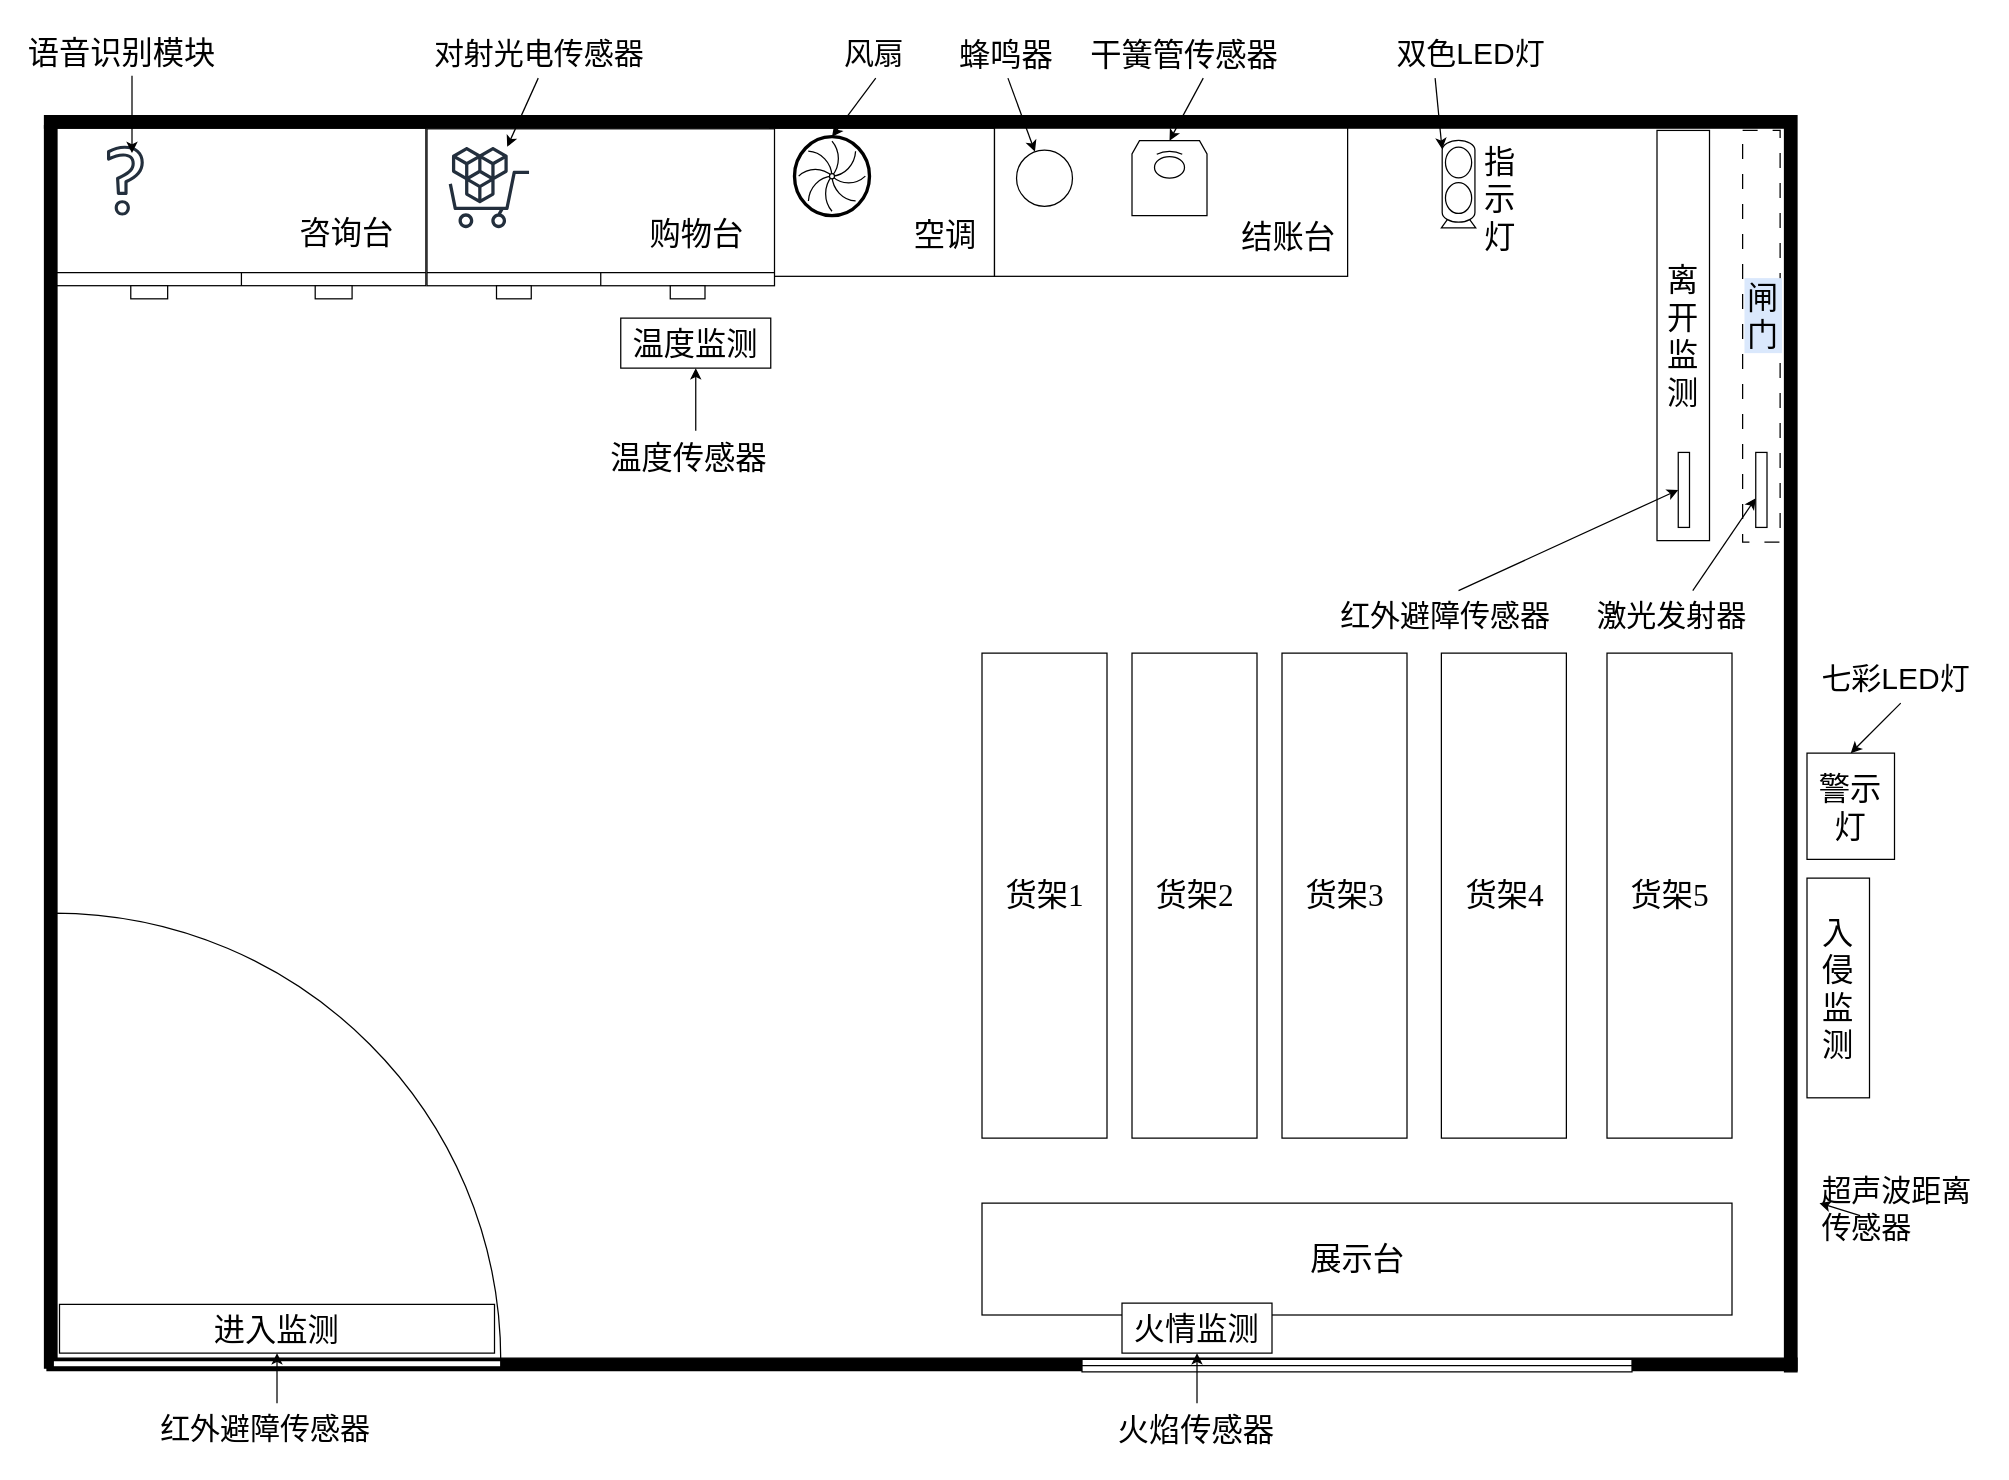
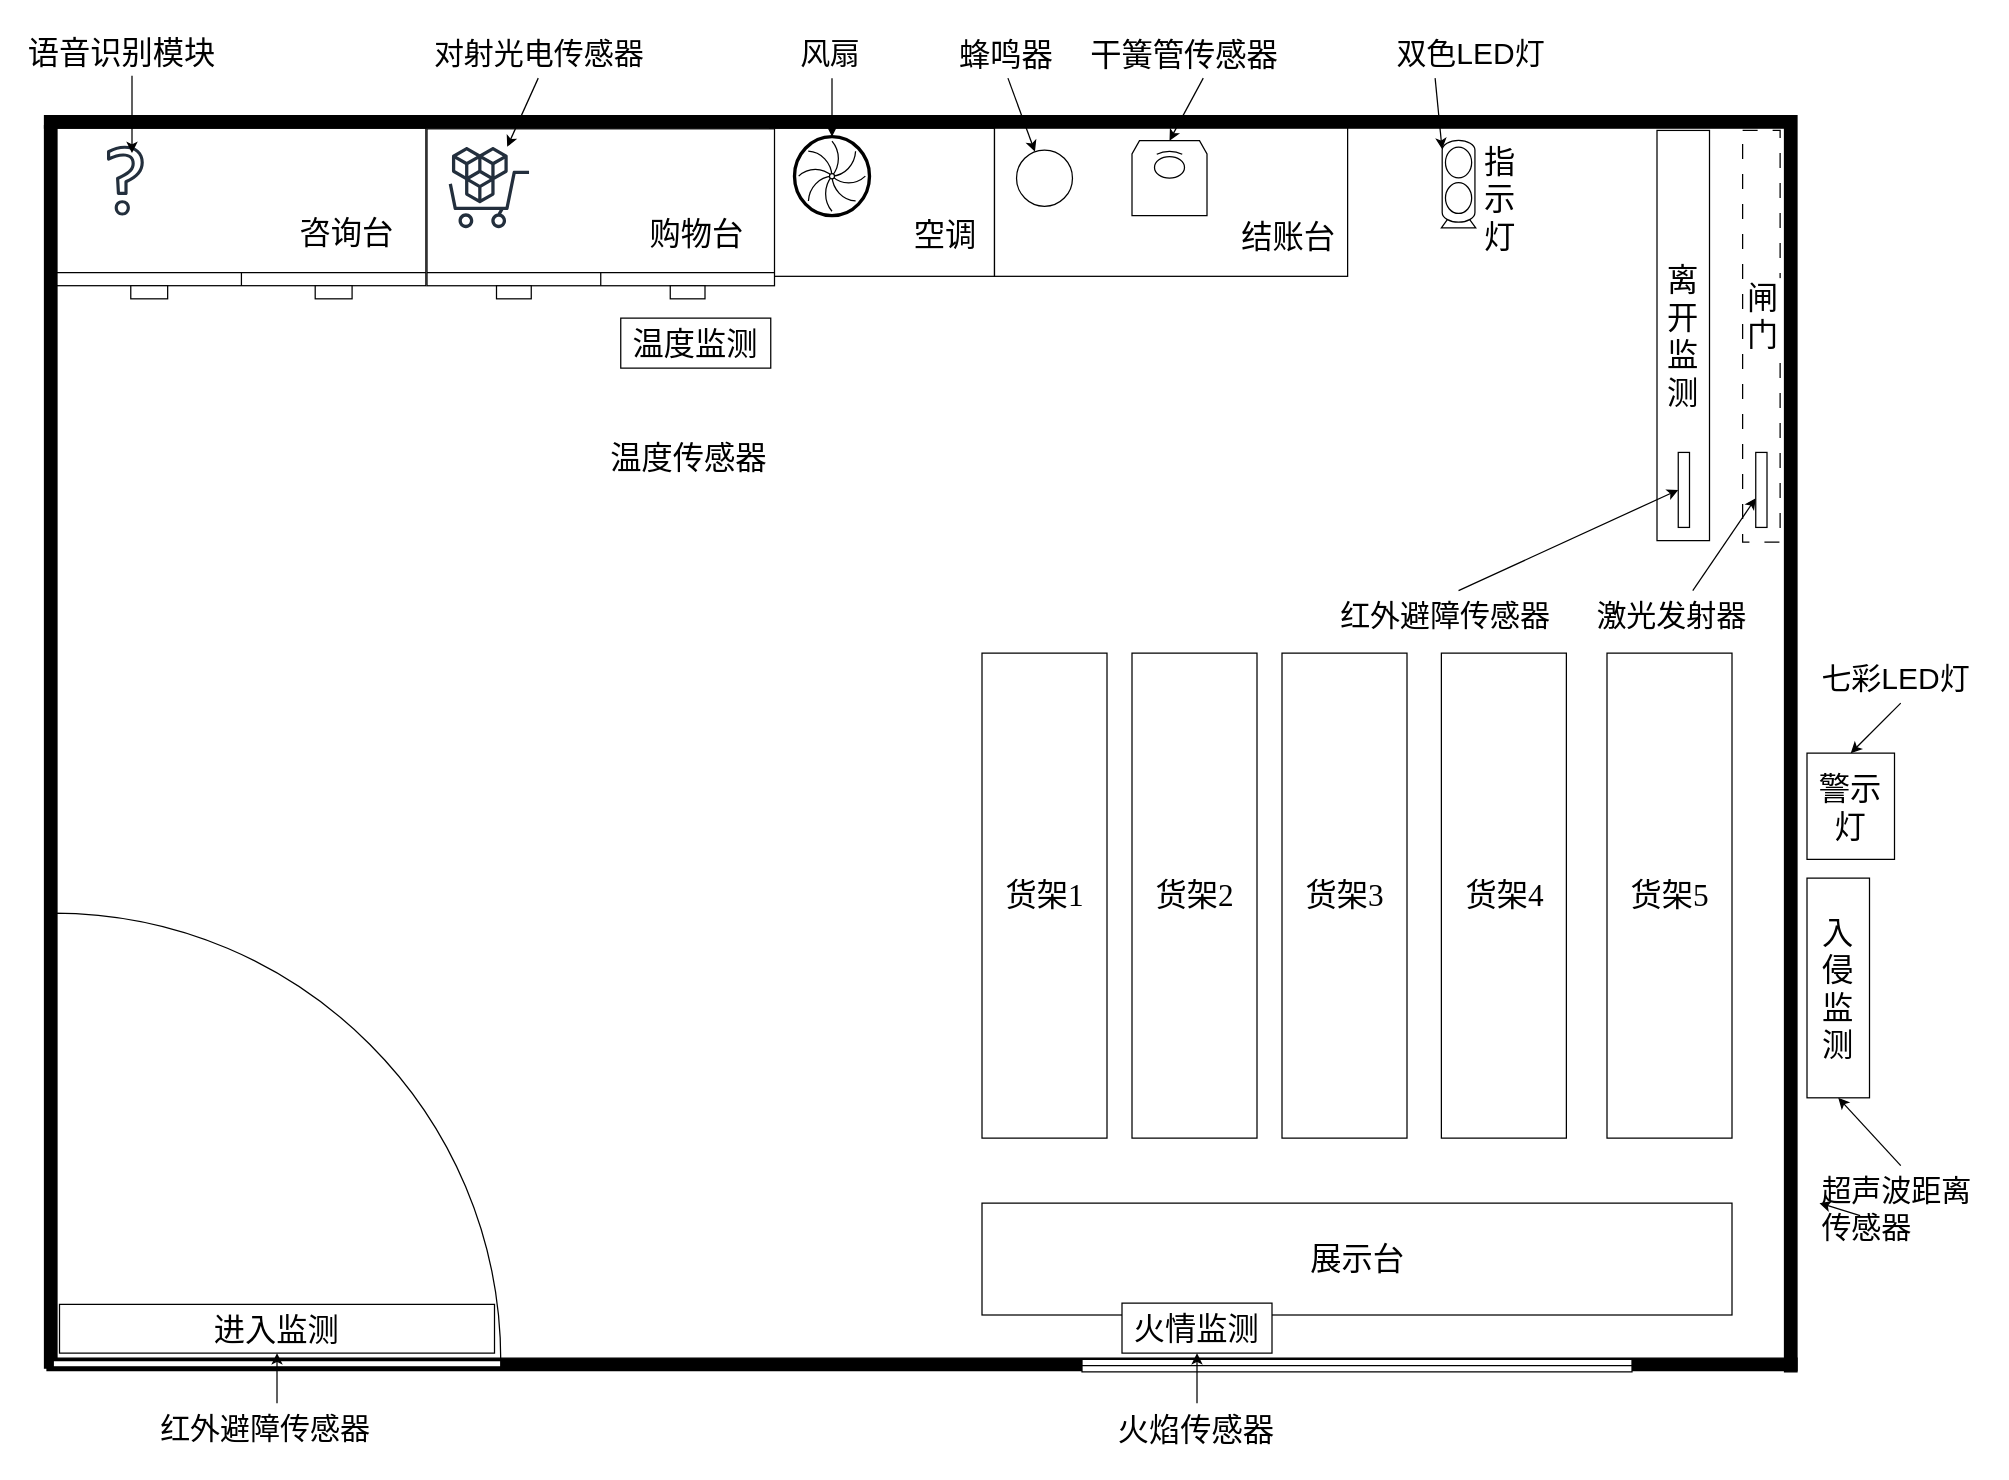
(876, 53) -> (832, 53)
(1763, 316) -> (1763, 316)
(696, 403) -> none
none -> (1872, 1135)
